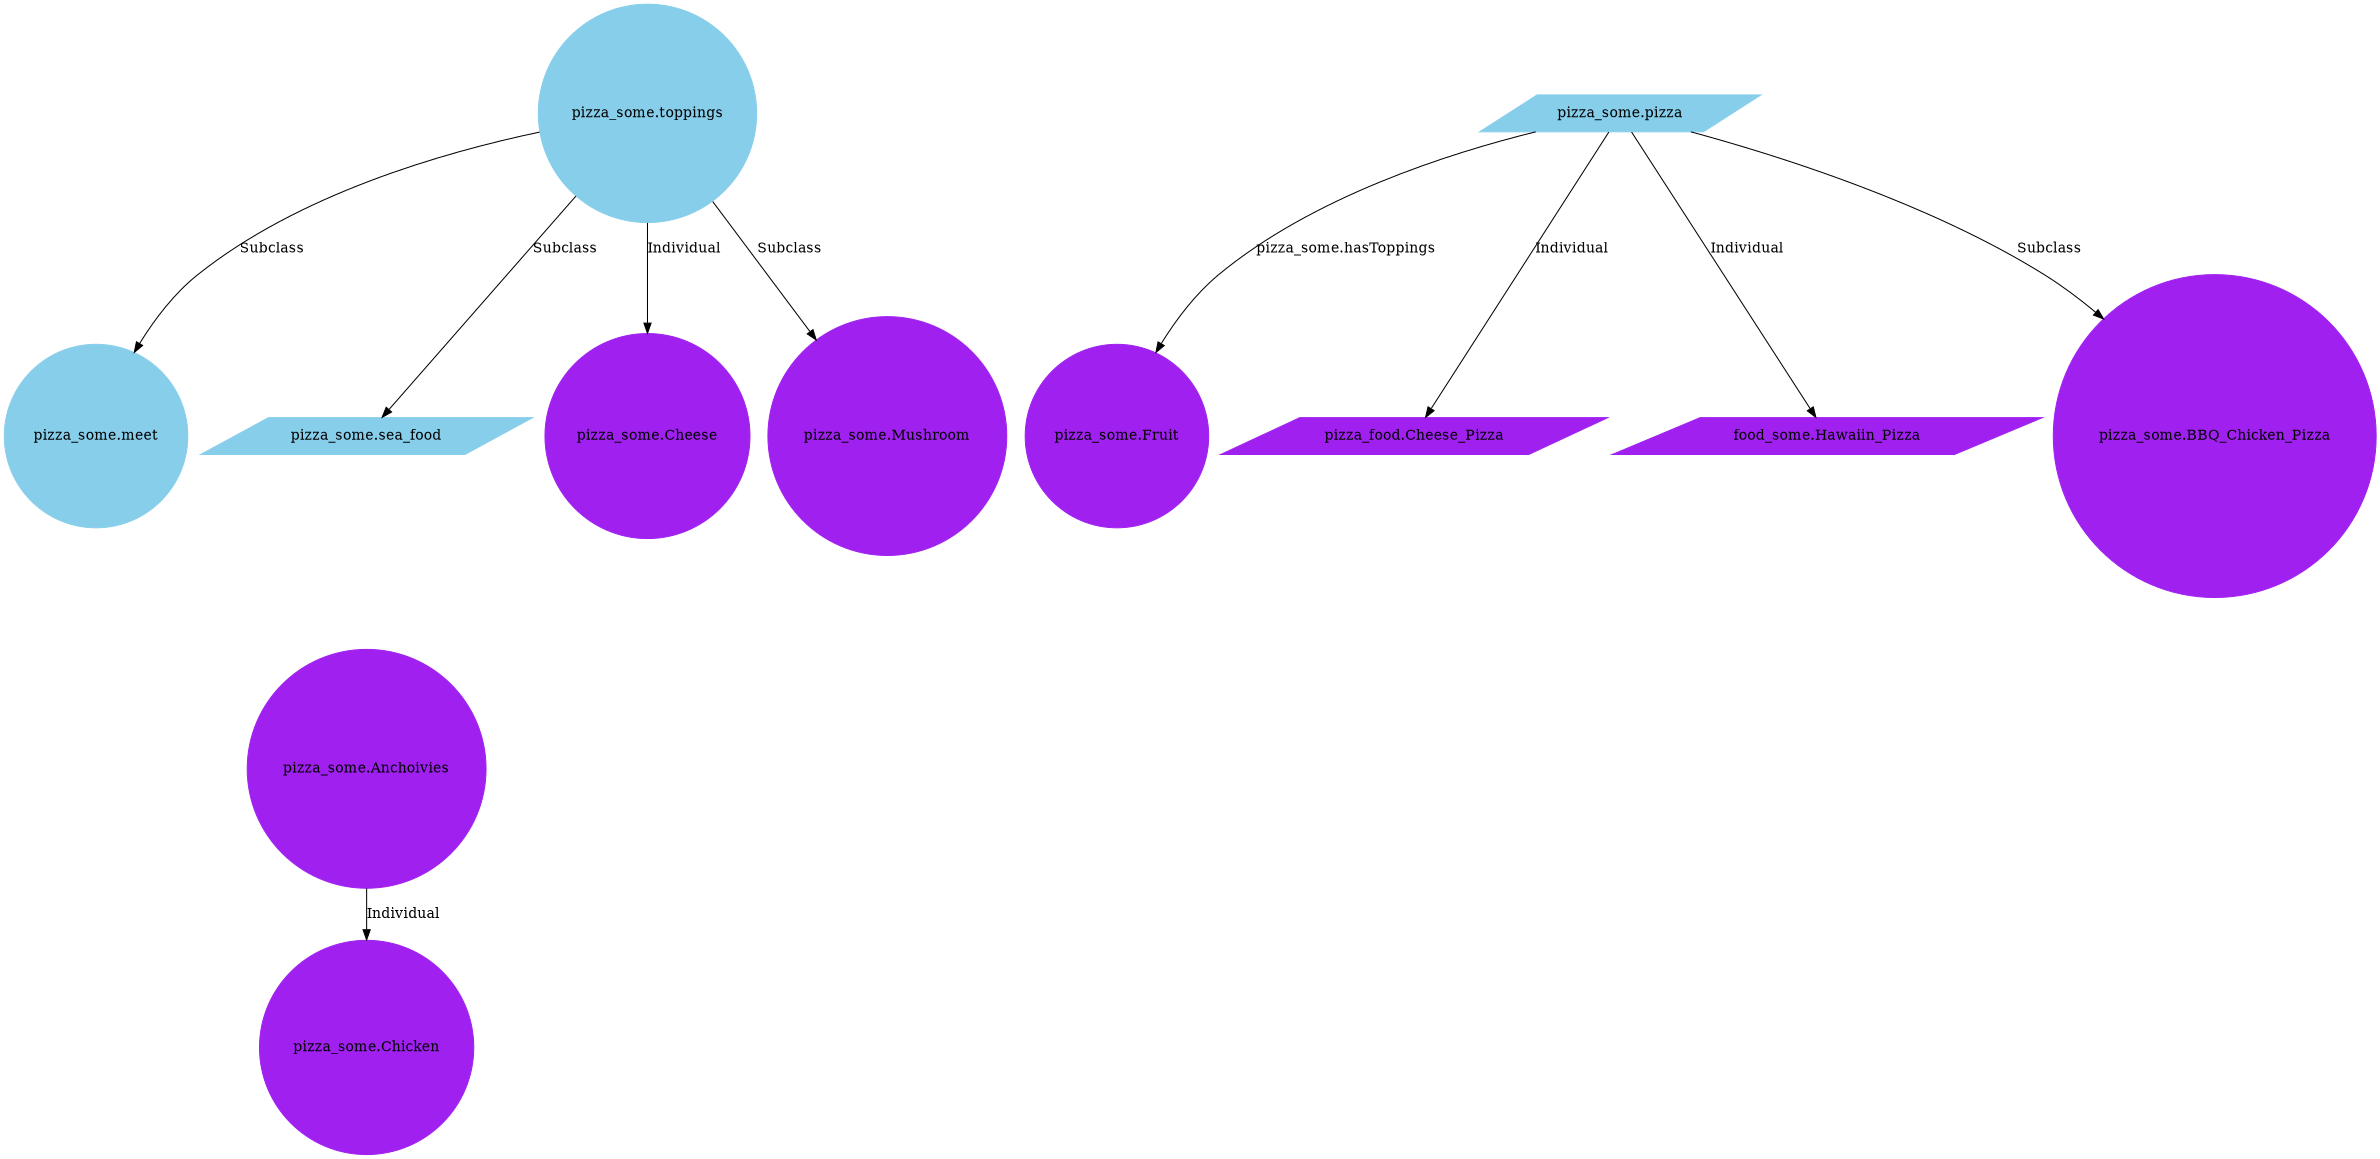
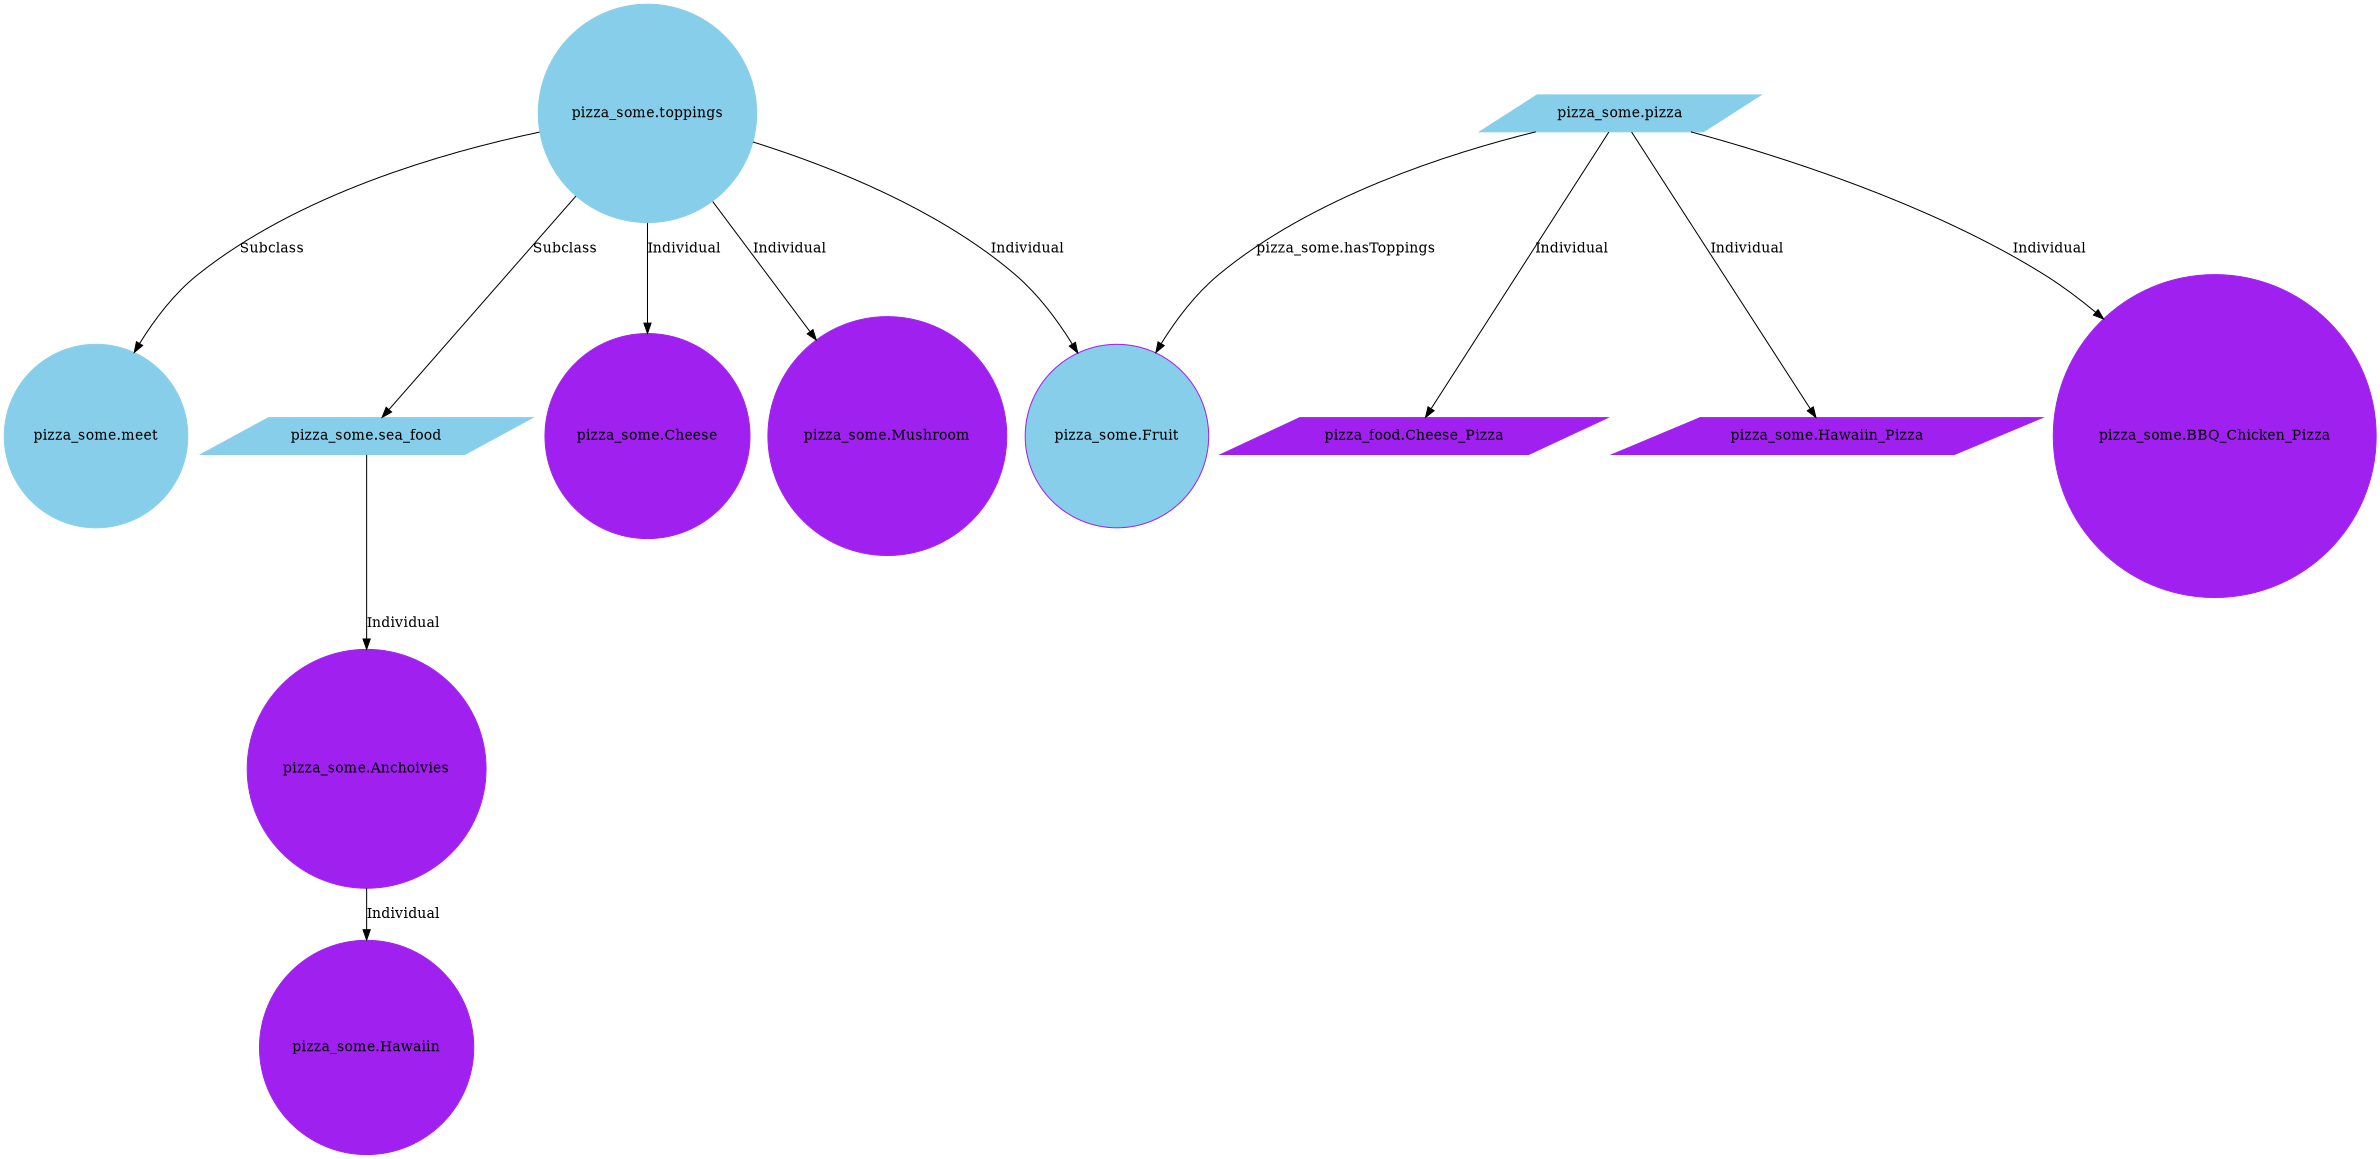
none -> (930, 217)
(790, 249) -> (790, 249)
(2050, 249) -> (2050, 249)
(1117, 436) -> (1117, 436)
(1827, 436) -> (1827, 436)
none -> (367, 547)
(367, 1047) -> (367, 1047)
